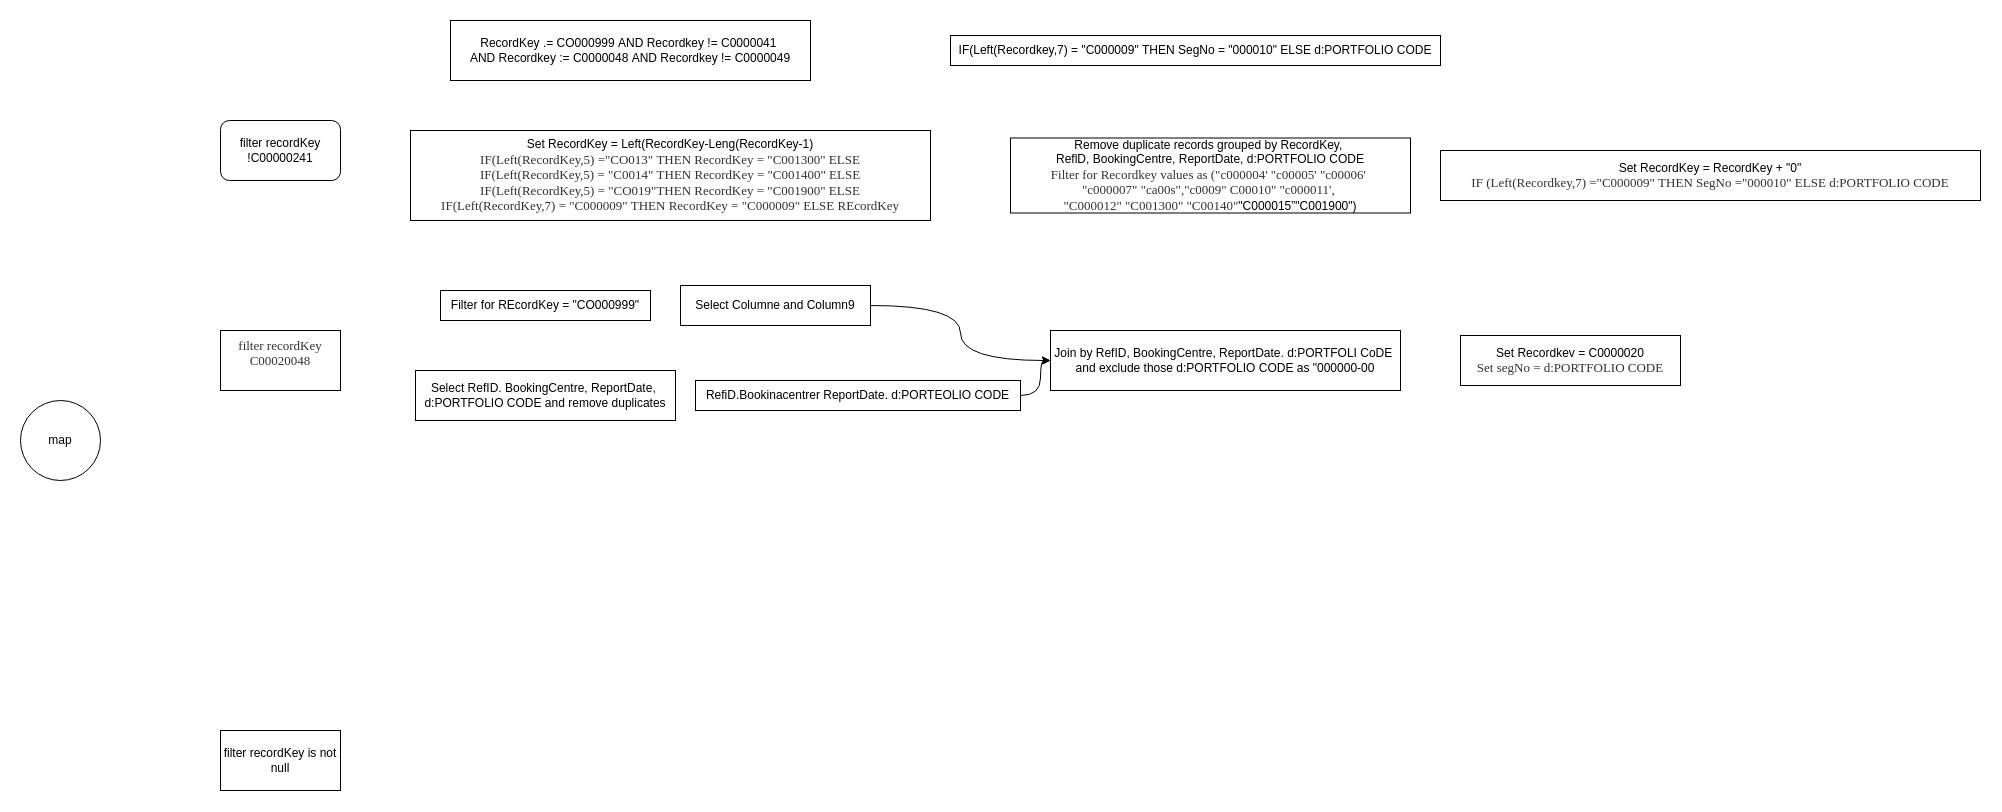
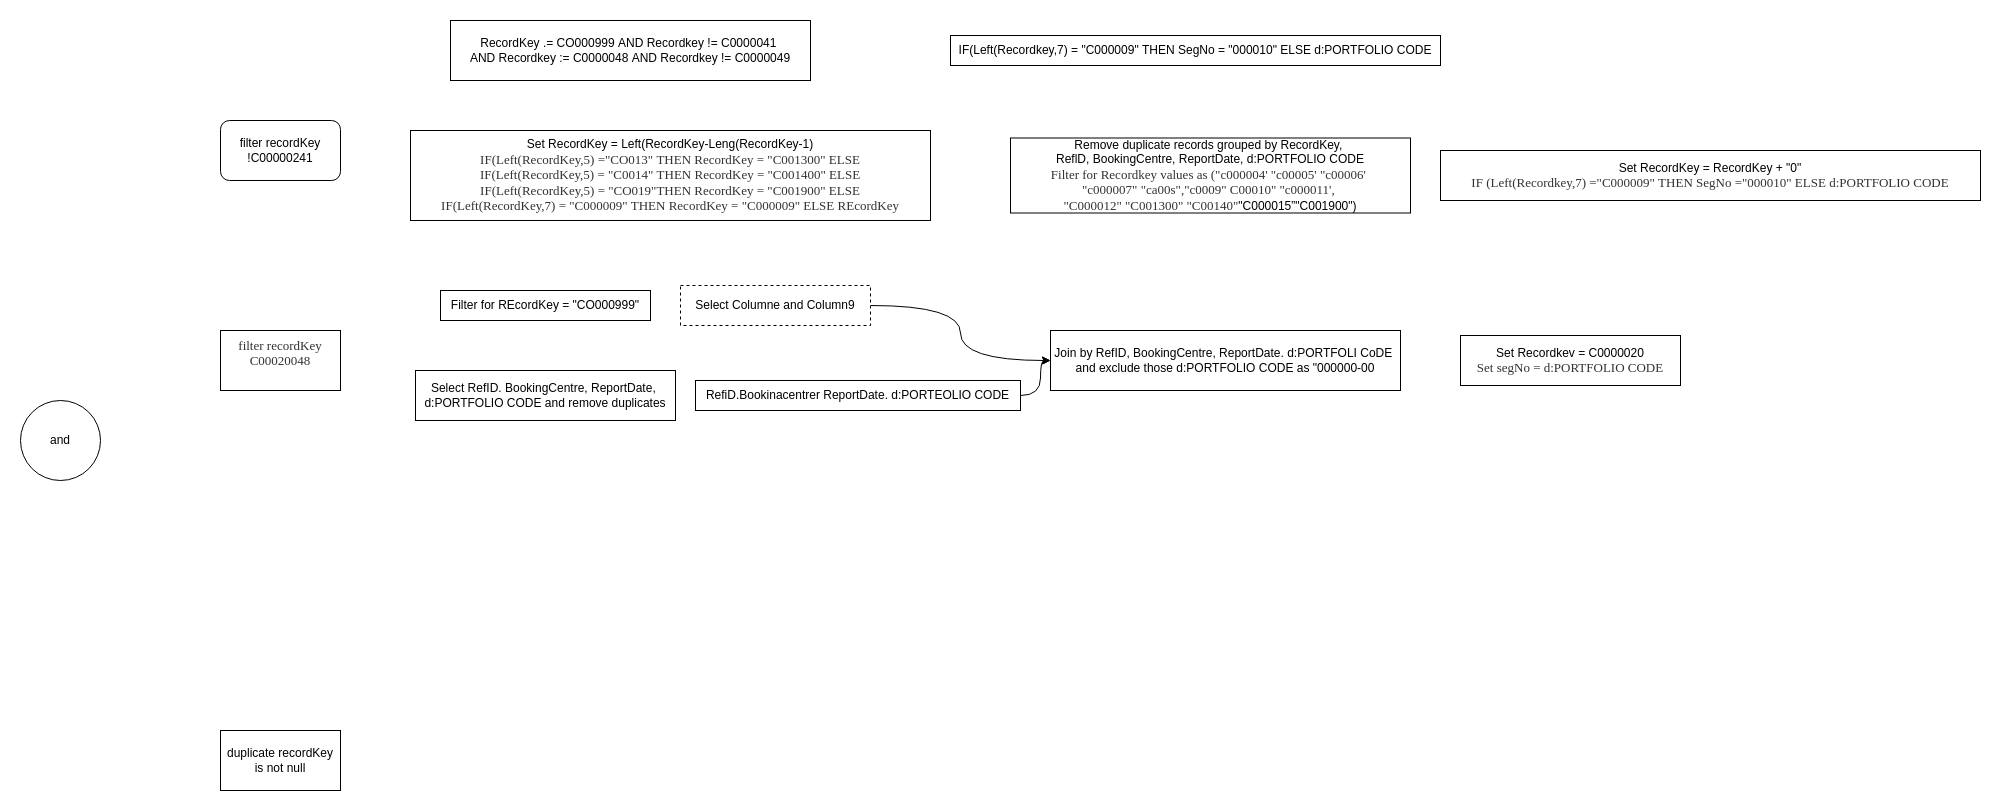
(776, 306) -> (776, 306)
(61, 441) -> (61, 441)
(281, 761) -> (281, 761)
